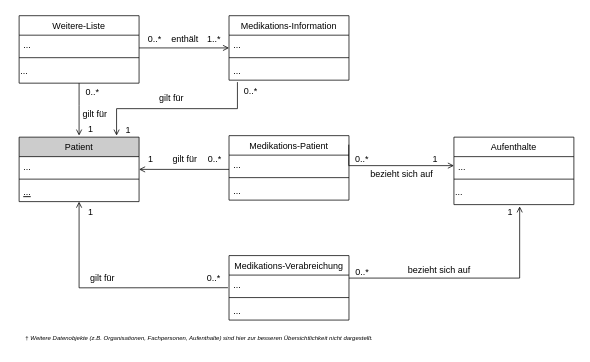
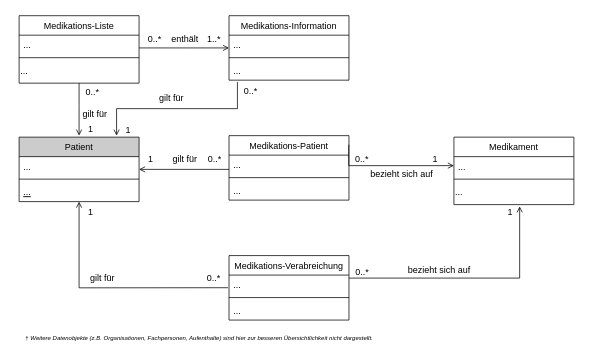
(79, 26) -> (79, 26)
(514, 147) -> (514, 147)
